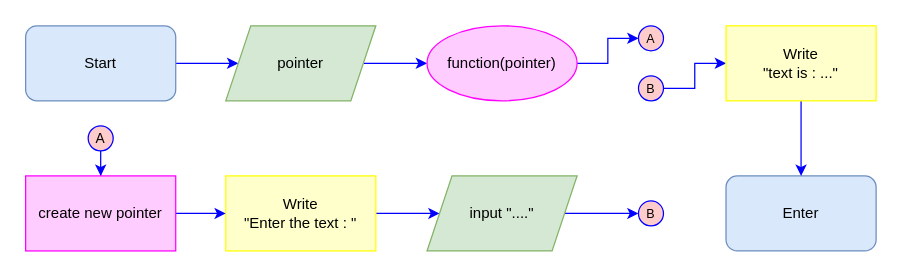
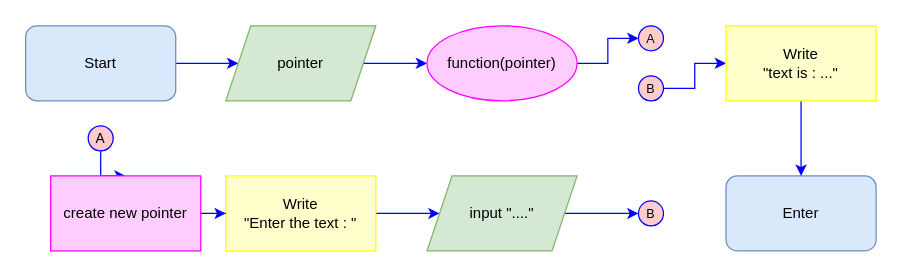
(101, 213) -> (126, 213)
